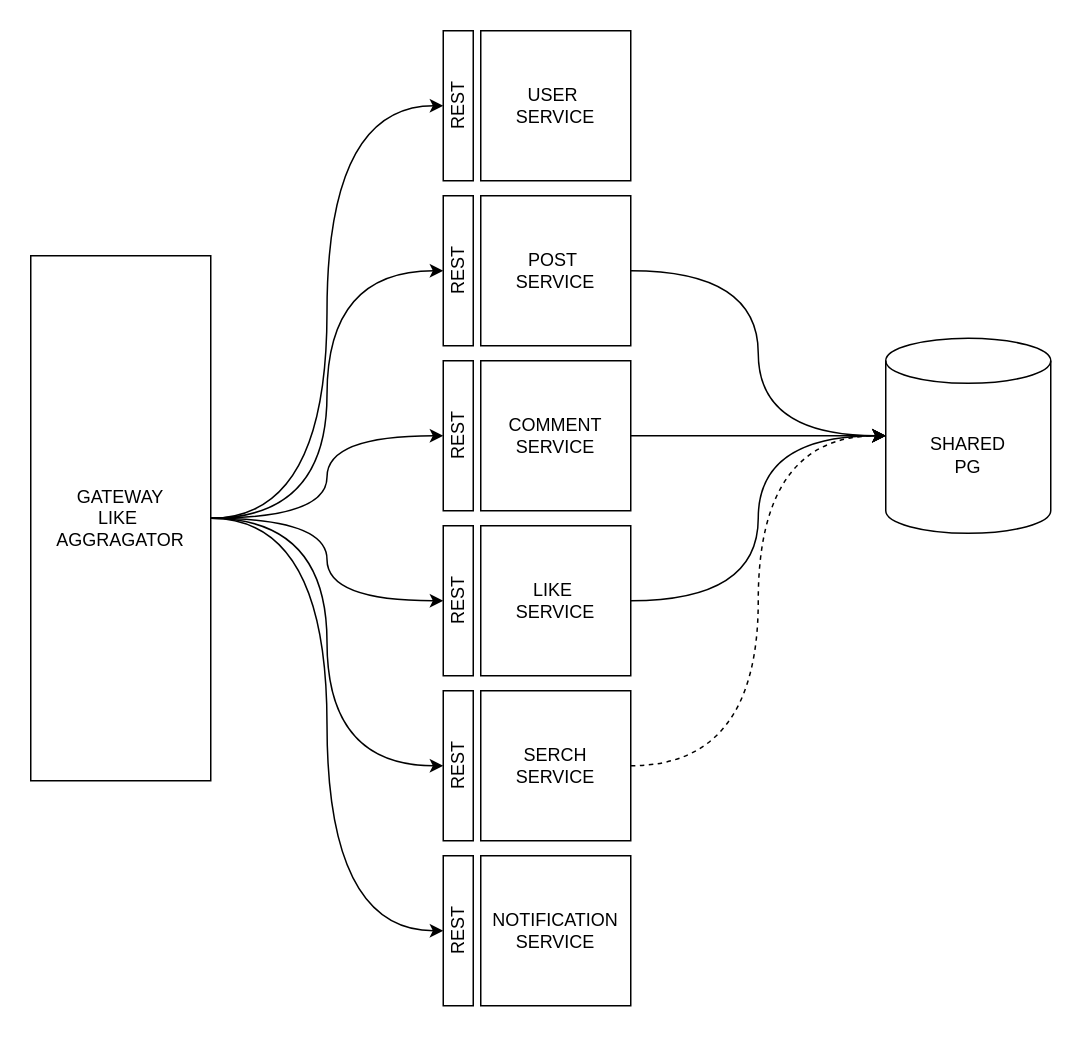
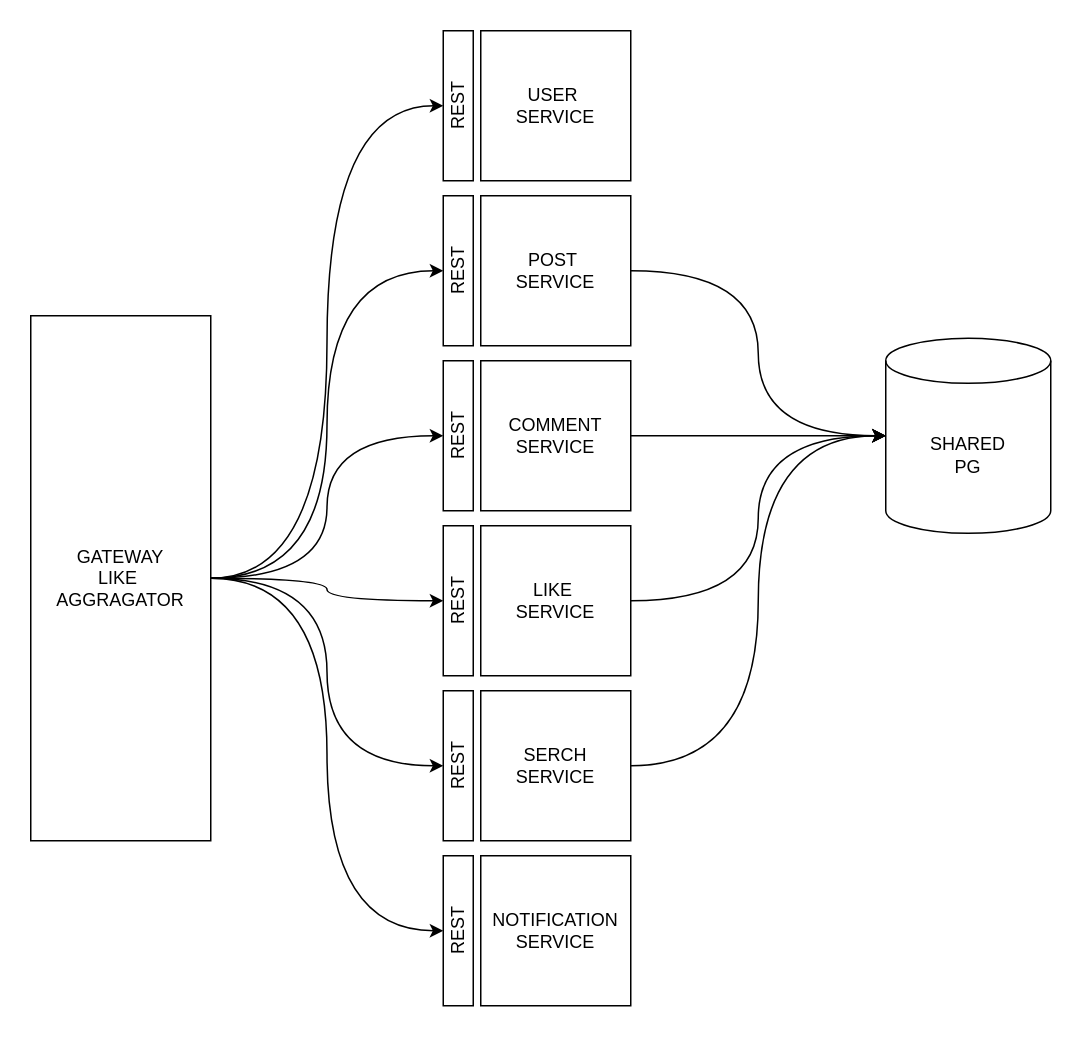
(121, 518) -> (121, 578)
(758, 618) -> (758, 618)
